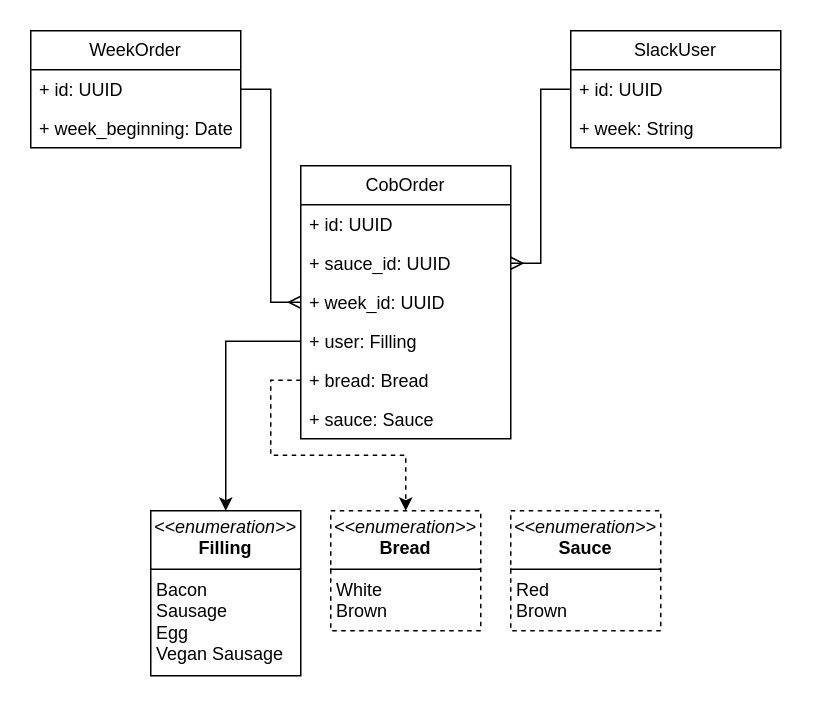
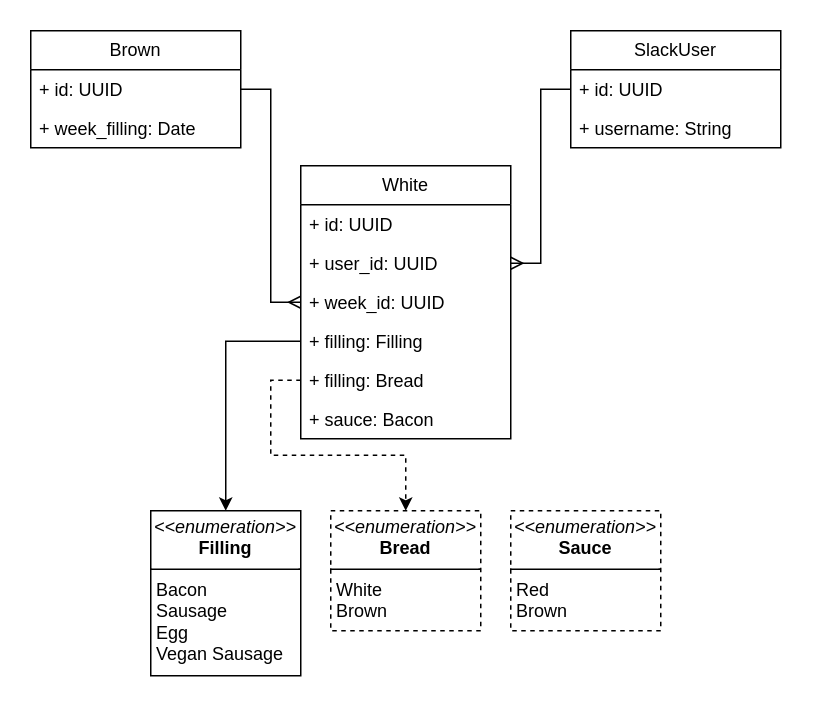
(136, 50) -> (136, 50)
(641, 130) -> (661, 130)
(137, 141) -> (124, 130)
(406, 185) -> (406, 185)
(381, 265) -> (376, 265)
(369, 343) -> (375, 343)
(373, 382) -> (374, 382)
(373, 421) -> (373, 421)
